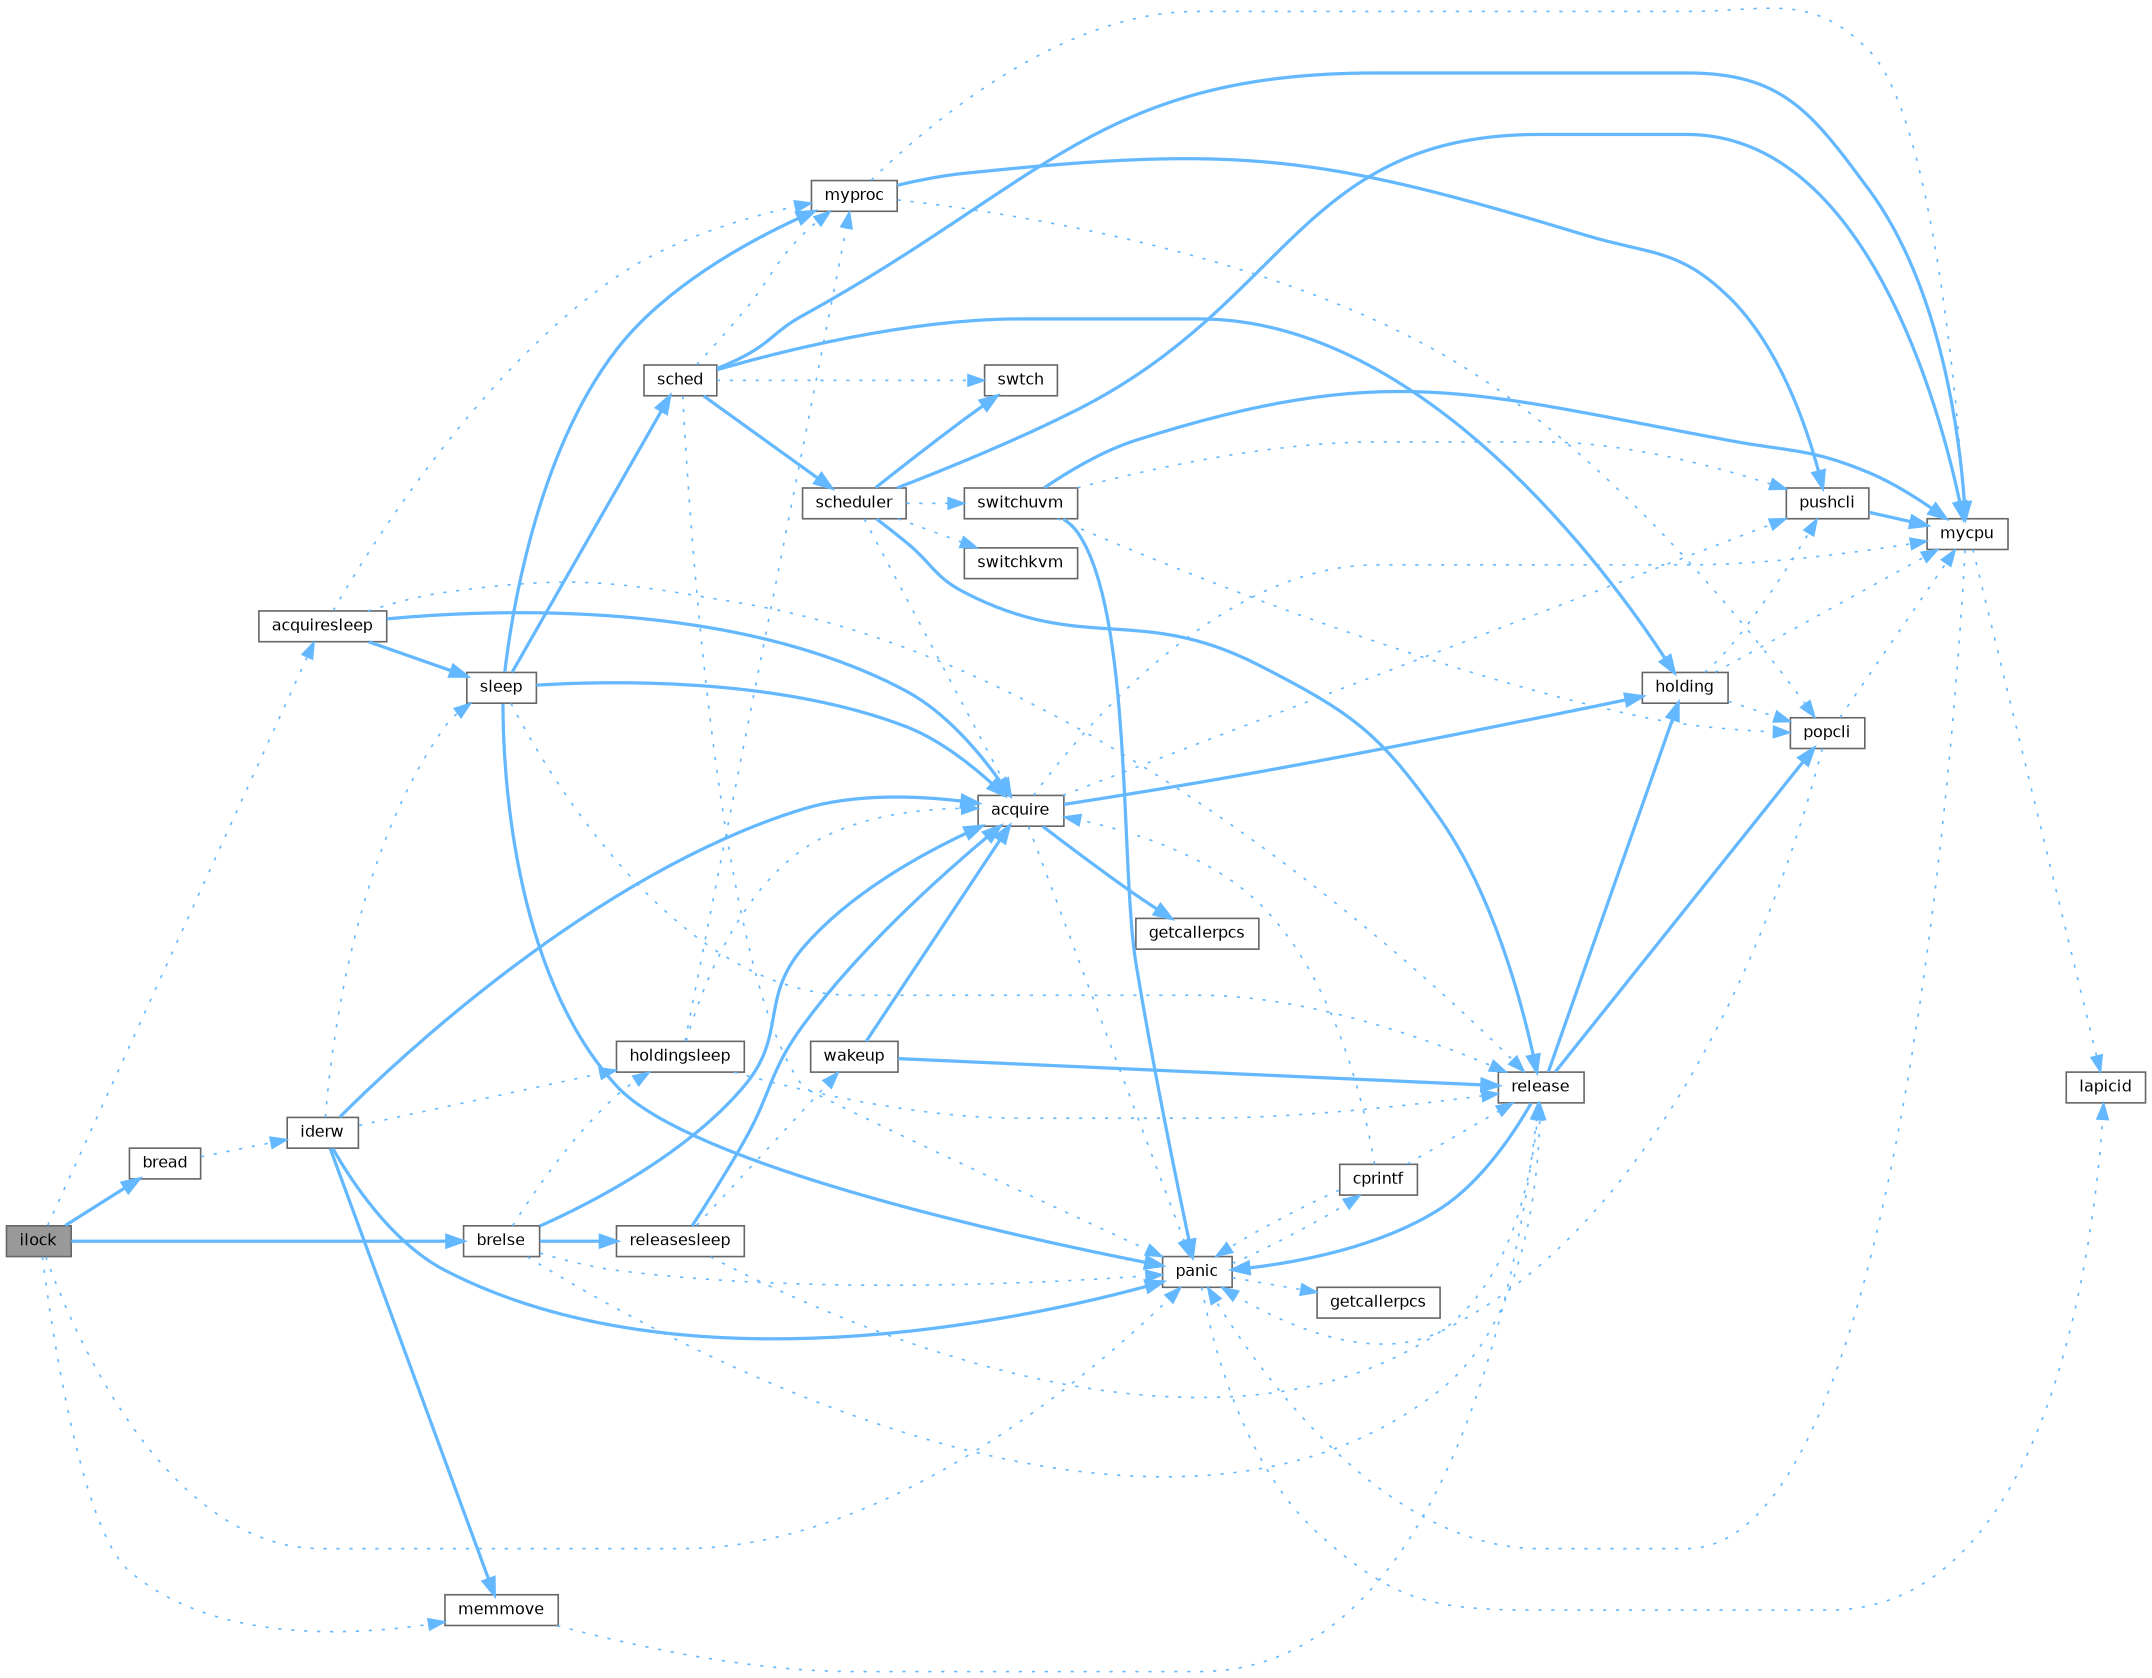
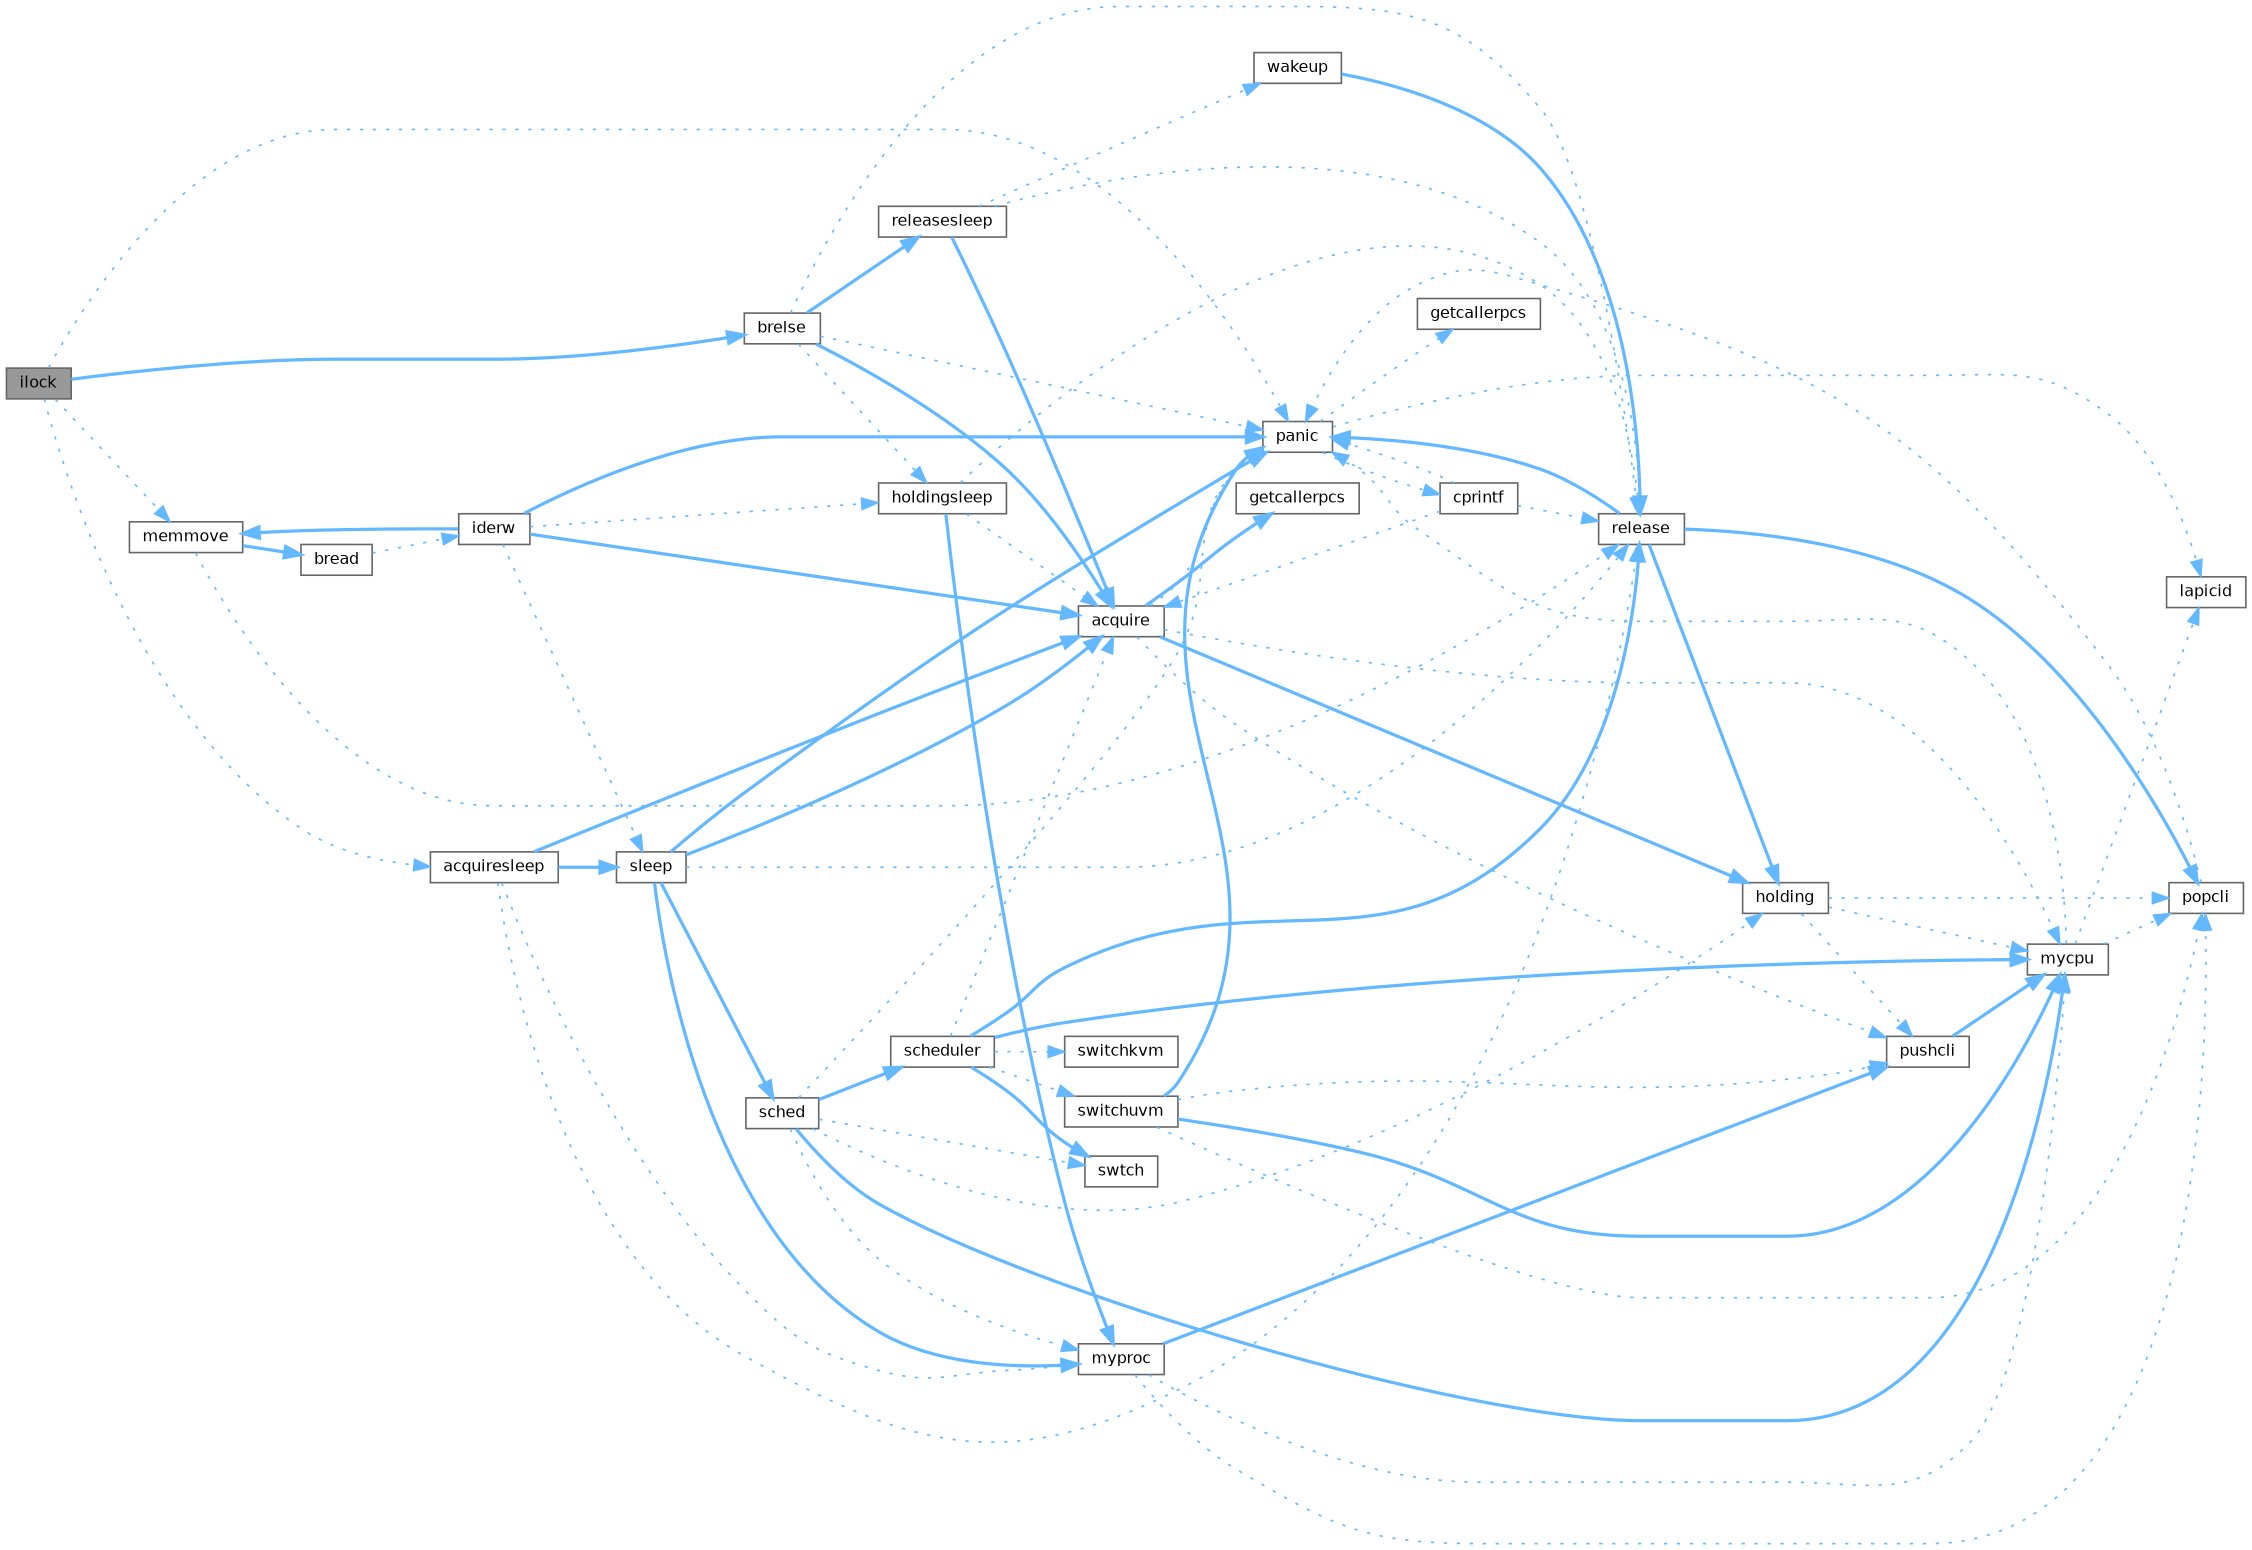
(1254, 326) -> (1302, 1164)
(1893, 640) -> (2130, 932)
(762, 655) -> (1009, 946)
(933, 941) -> none
(95, 1207) -> (264, 549)
